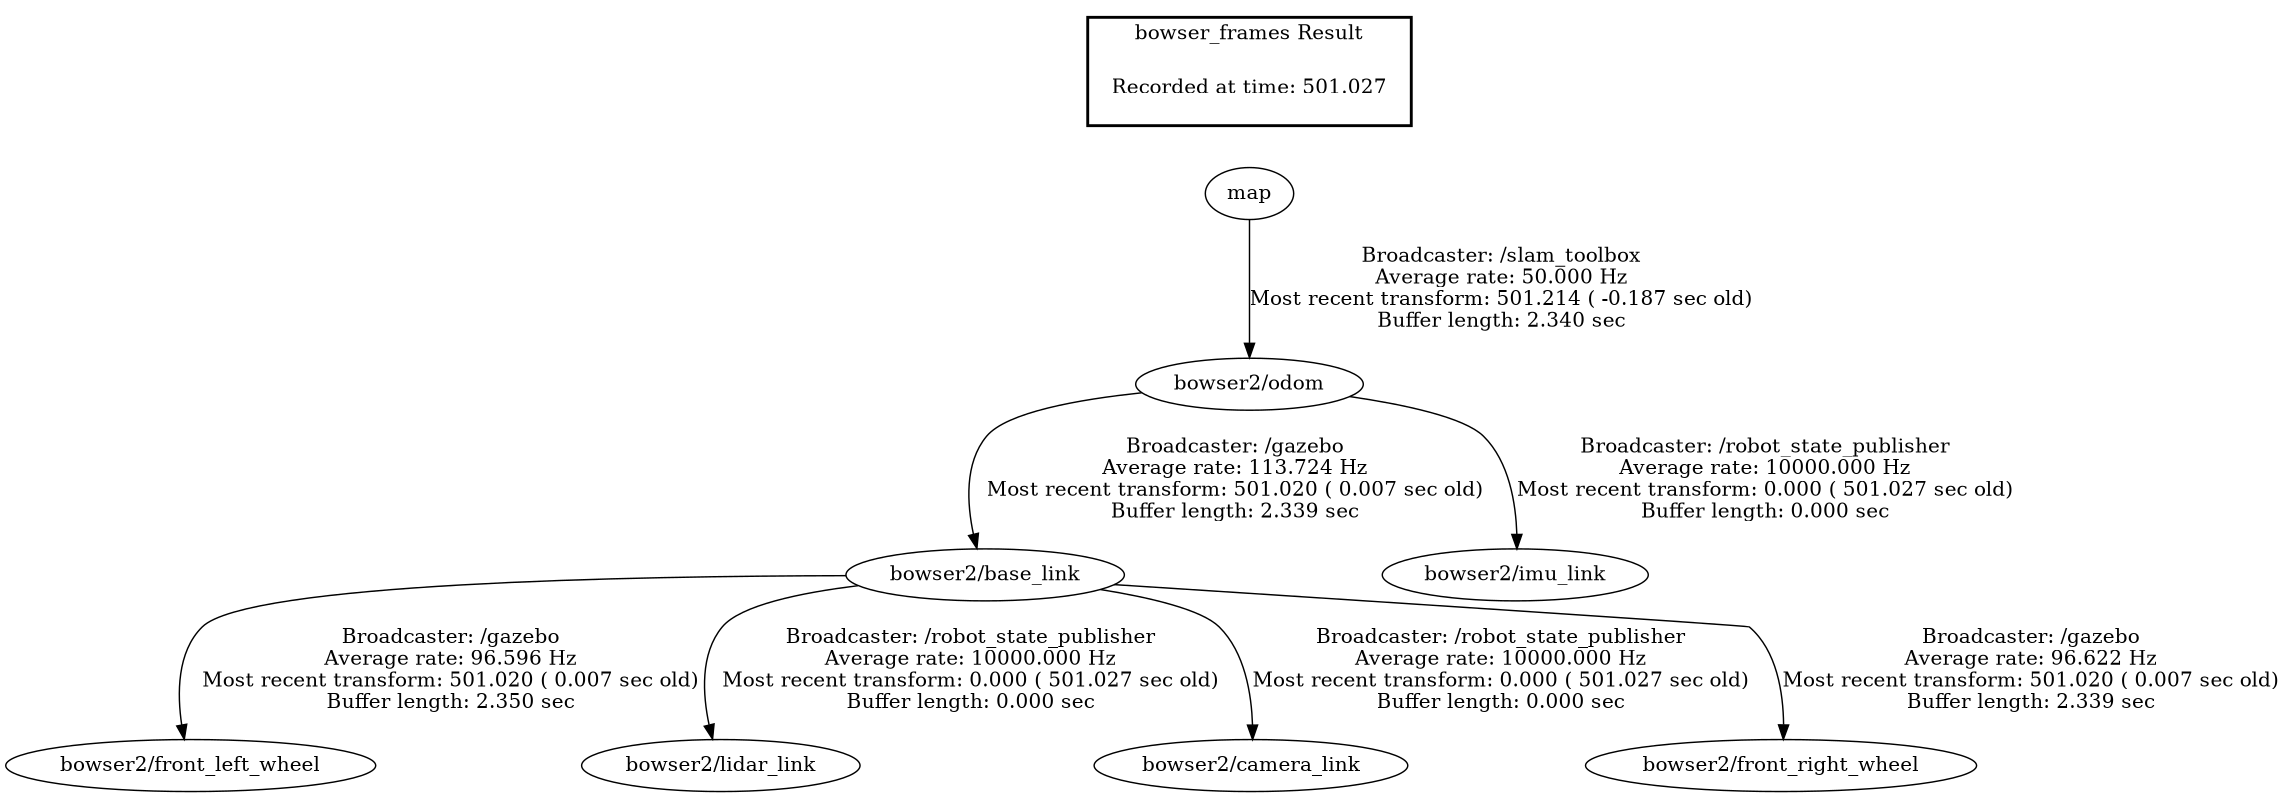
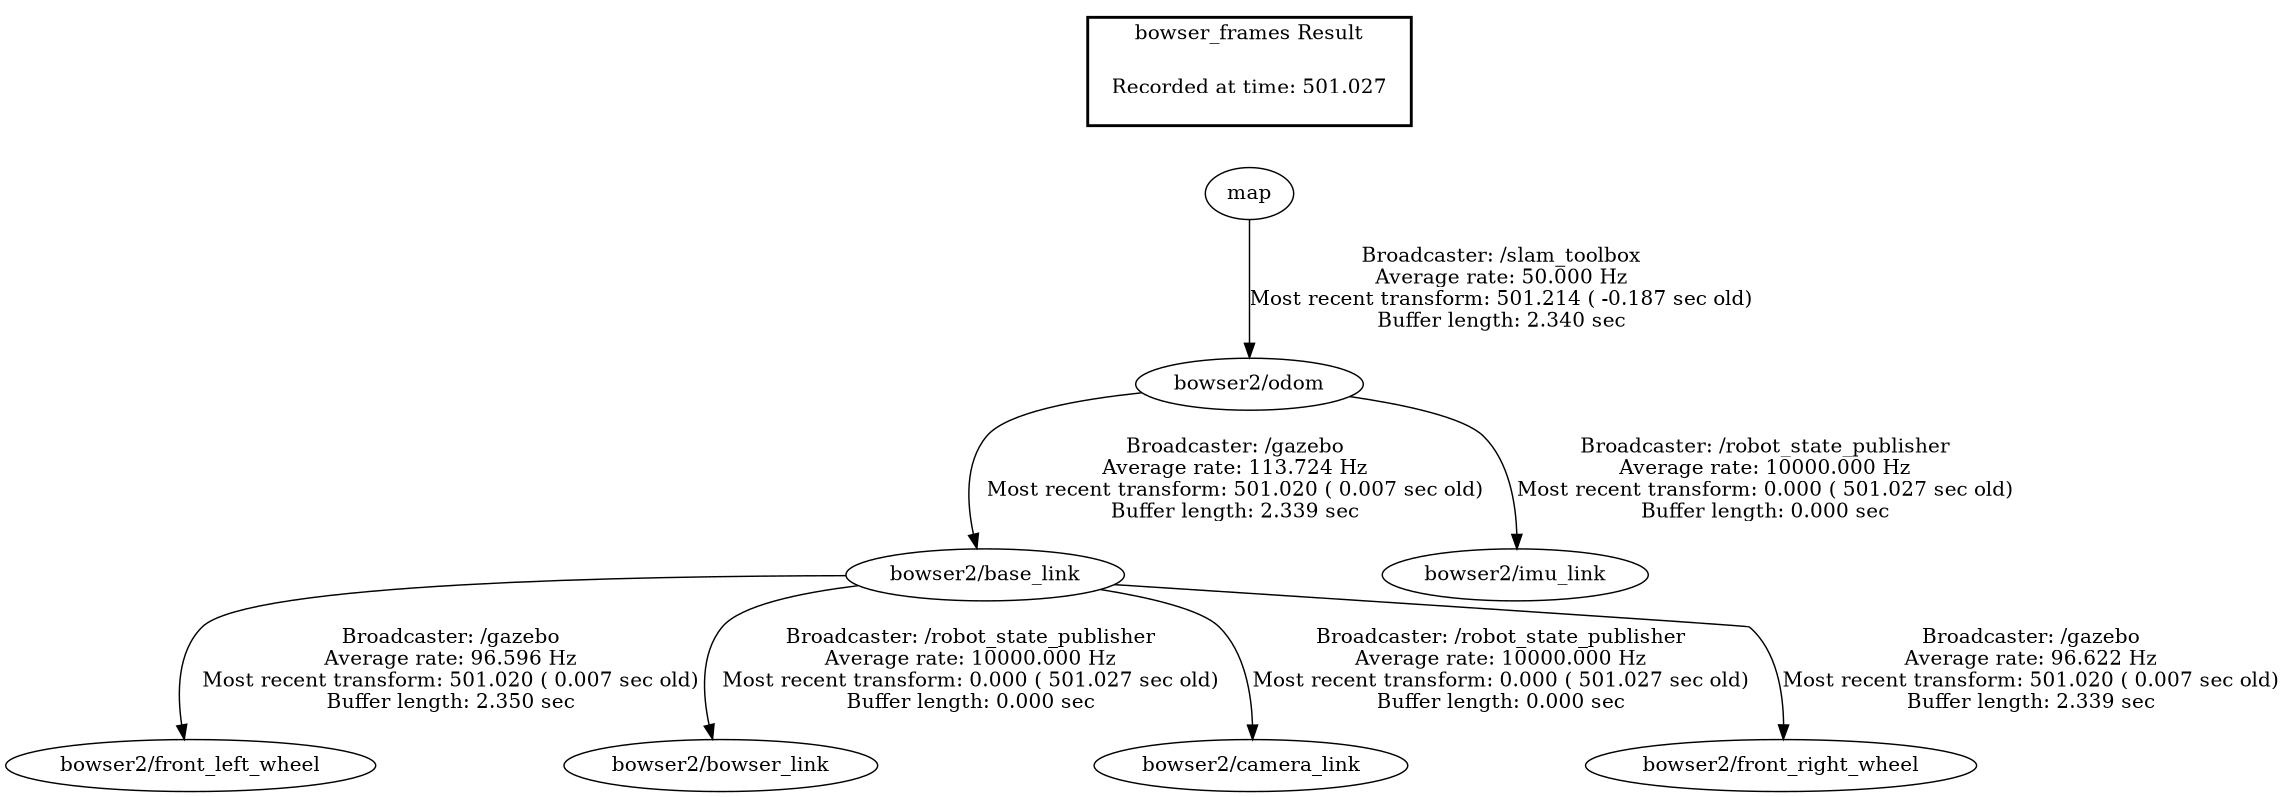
(721, 766) -> (721, 766)
